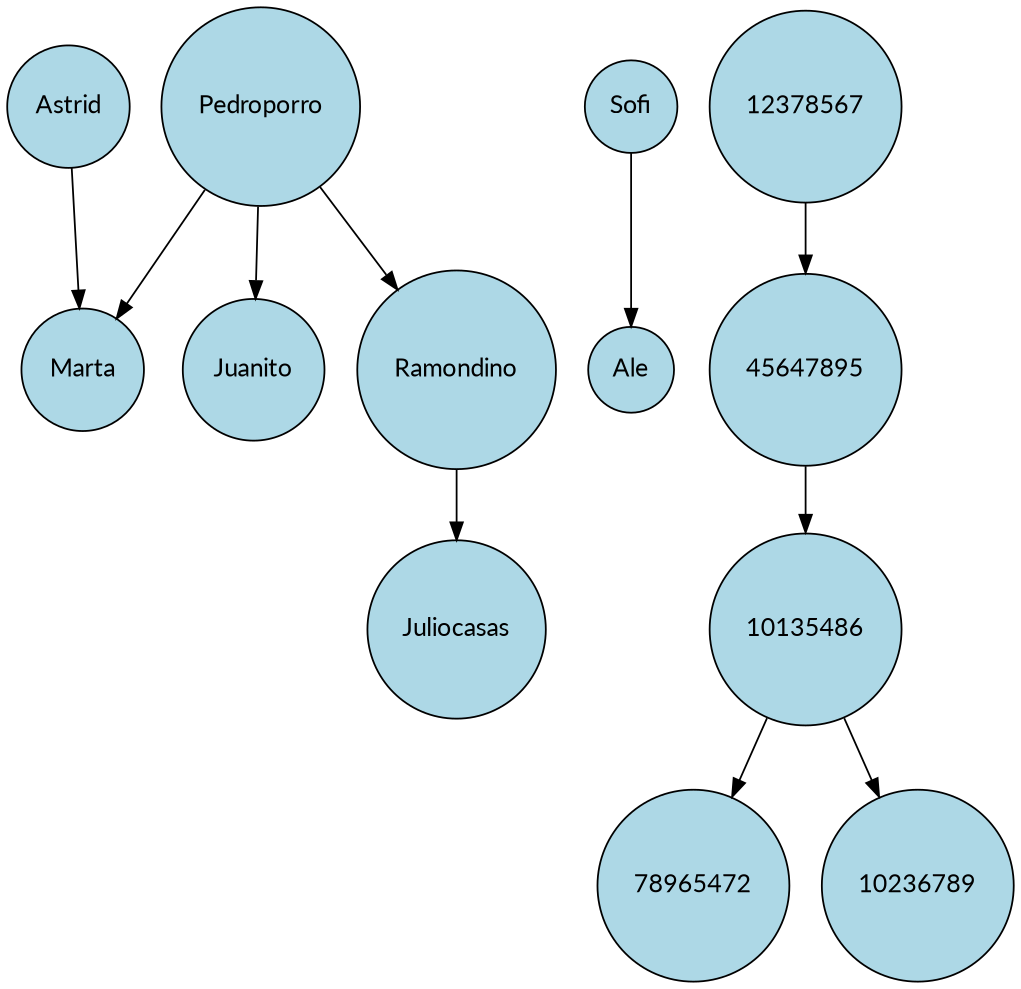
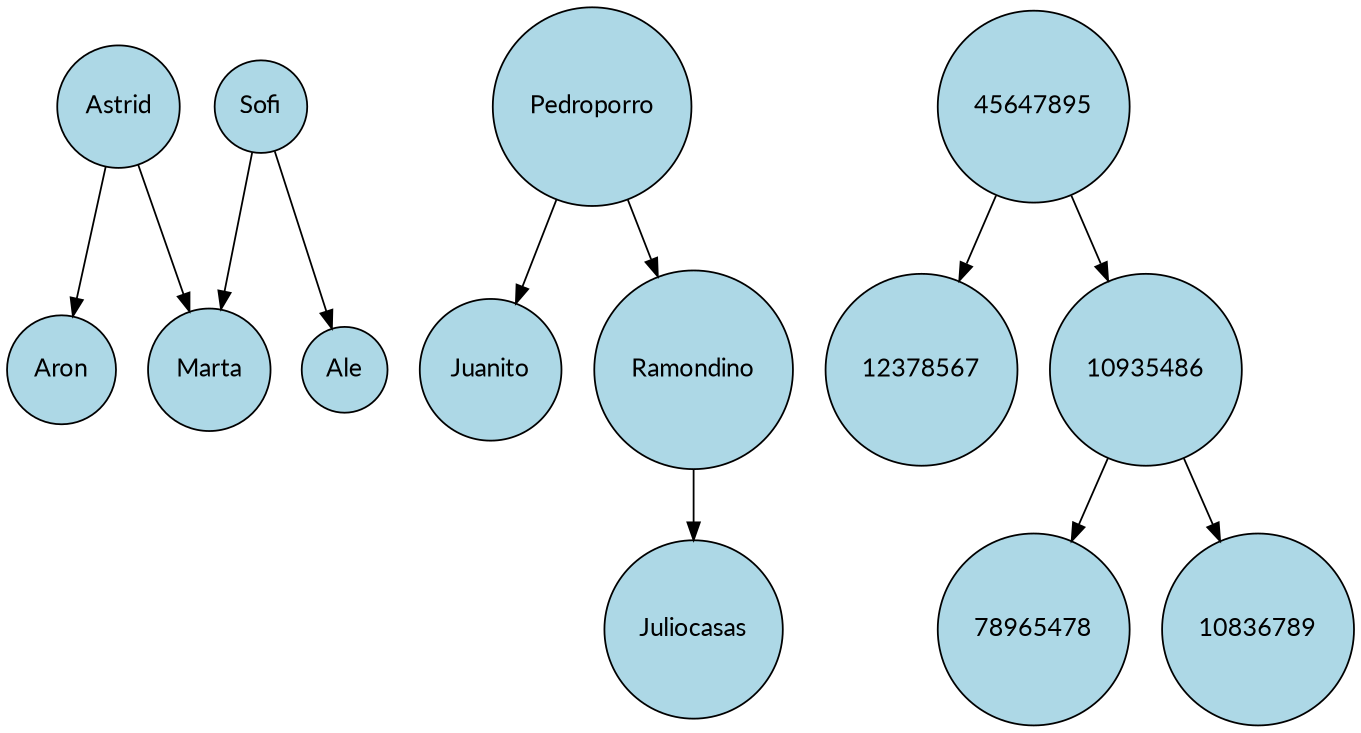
(806, 229) -> (981, 230)
(166, 247) -> (238, 222)
none -> (62, 370)
(806, 629) -> (1146, 370)
(693, 886) -> (1034, 629)
(918, 886) -> (1258, 629)
